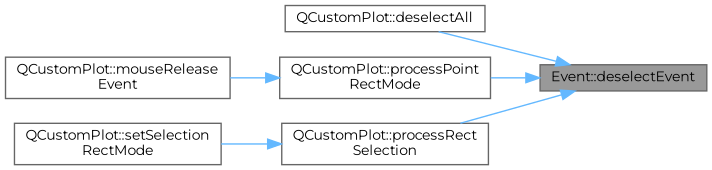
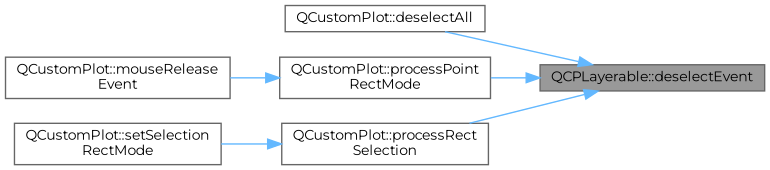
(623, 78) -> (652, 78)
